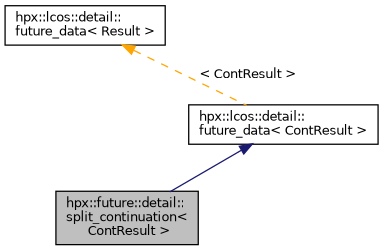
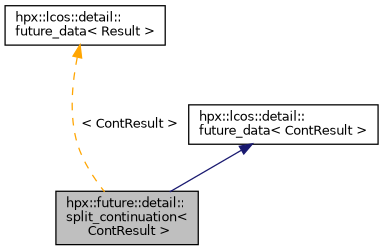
(190, 78) -> (74, 128)
